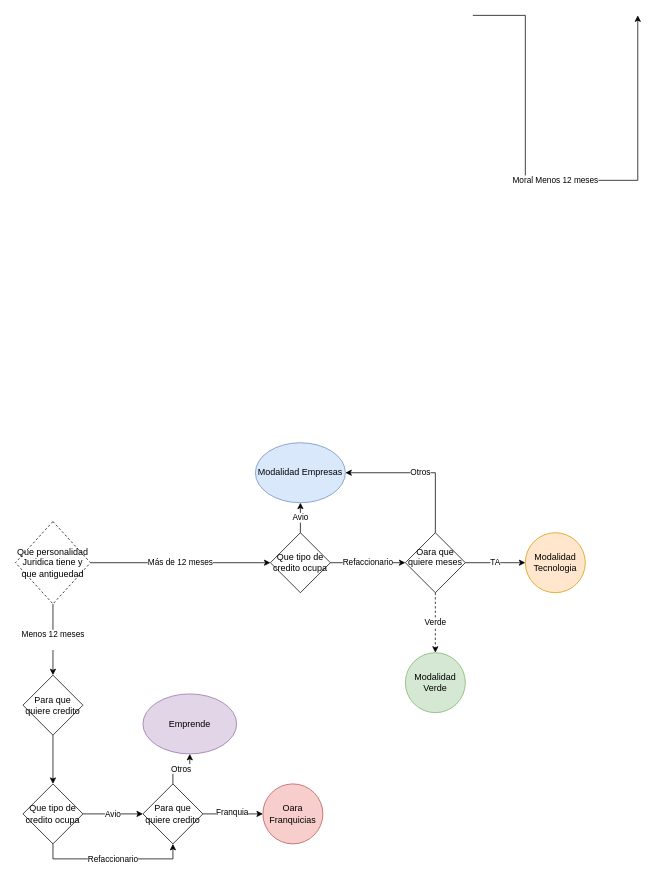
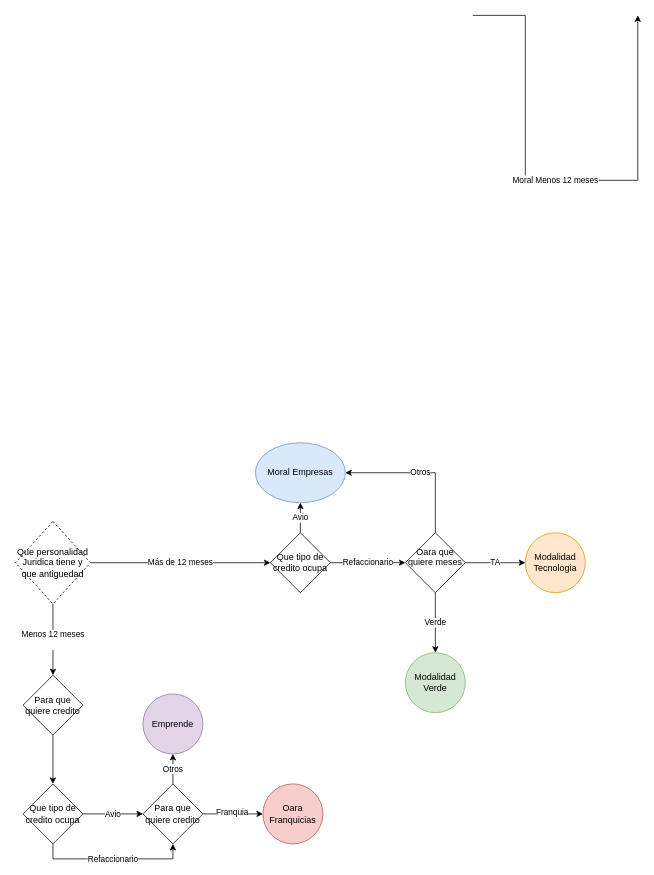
(300, 473) -> (300, 473)
(435, 604) -> (435, 604)
(190, 724) -> (173, 724)
